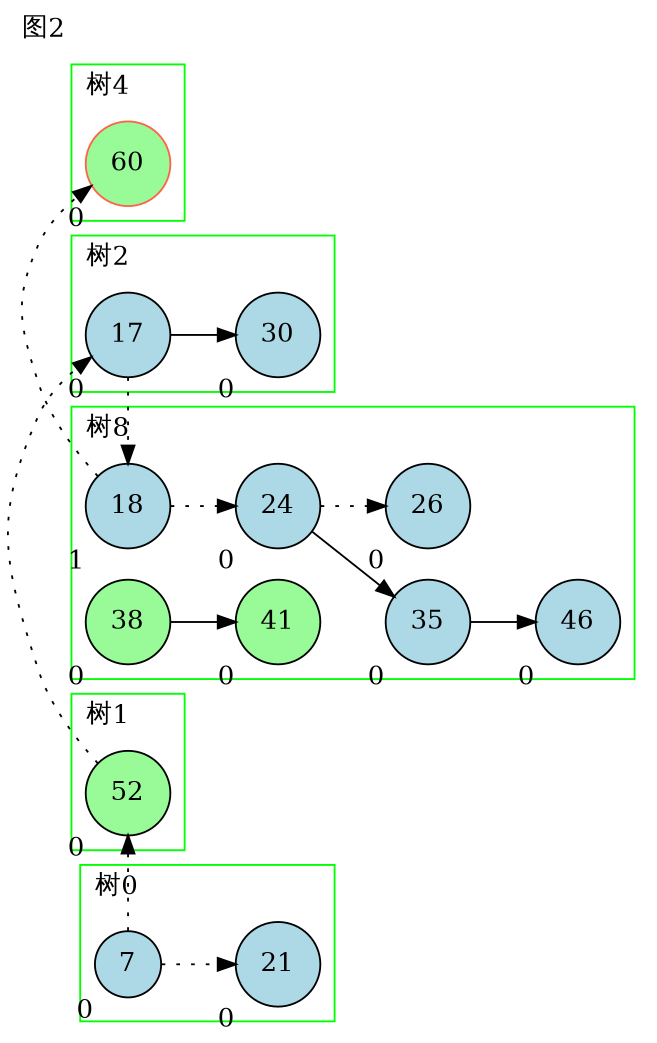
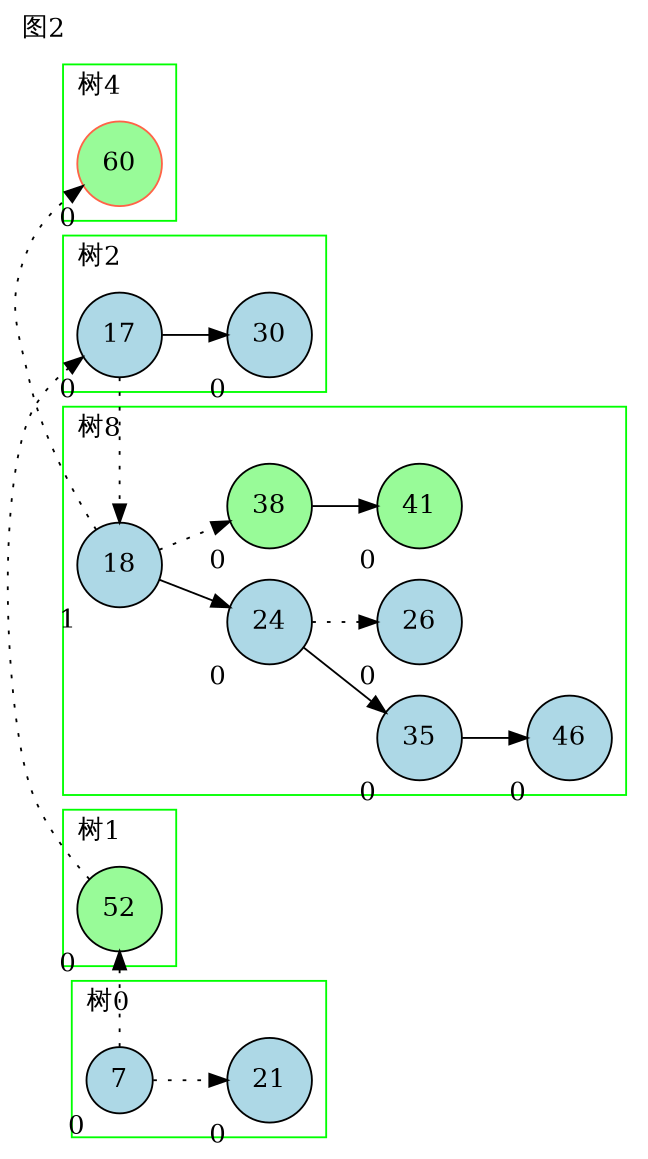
(194, 506) -> (186, 590)
none -> (186, 539)
